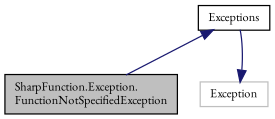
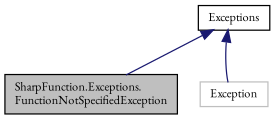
(242, 50) -> (226, 62)
(91, 94) -> (91, 94)
